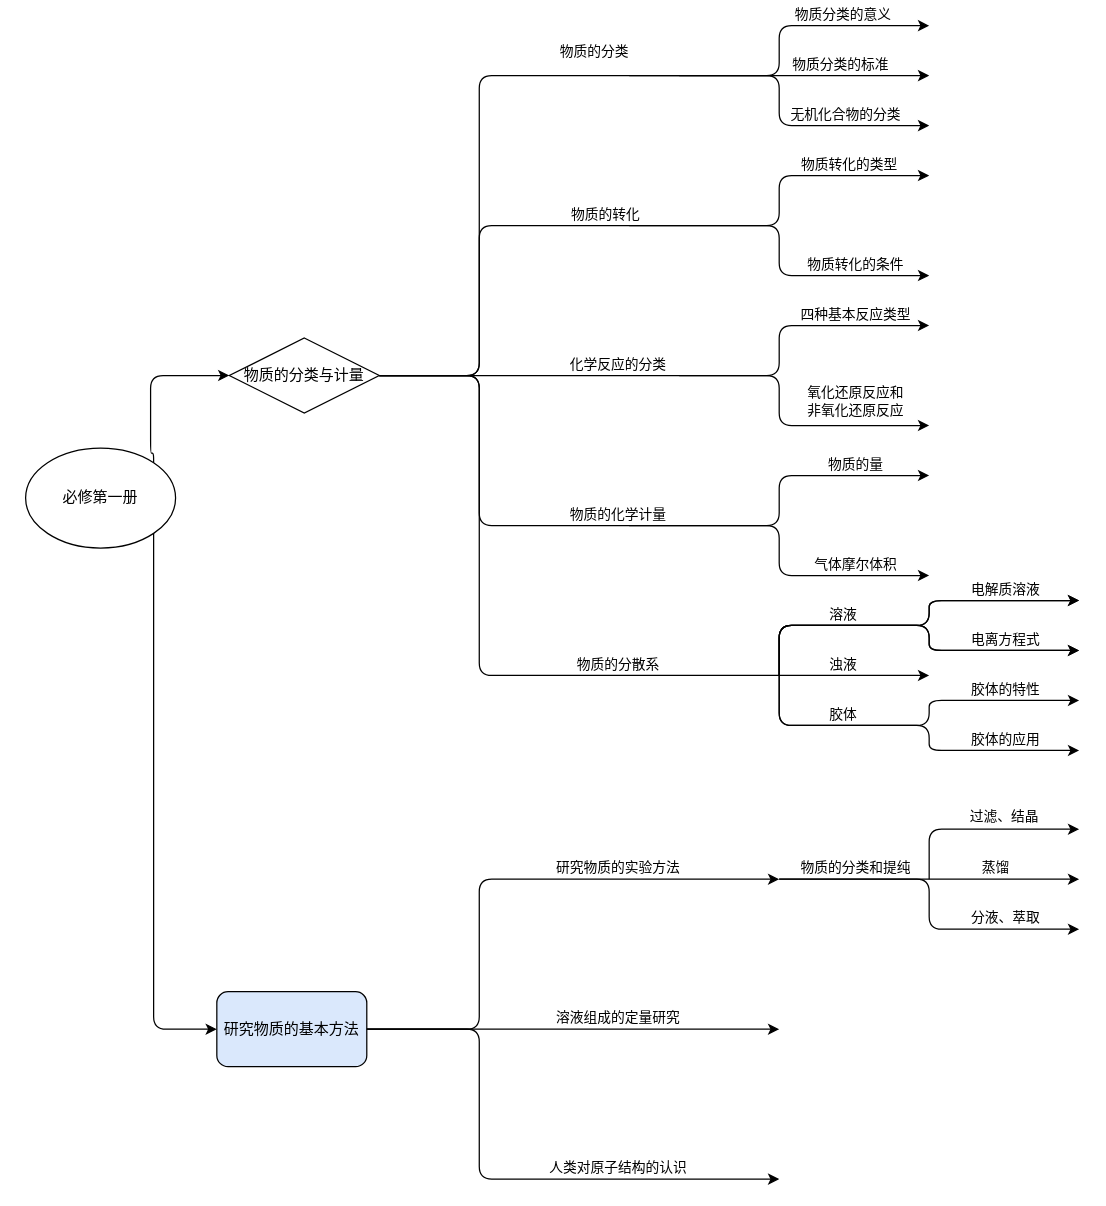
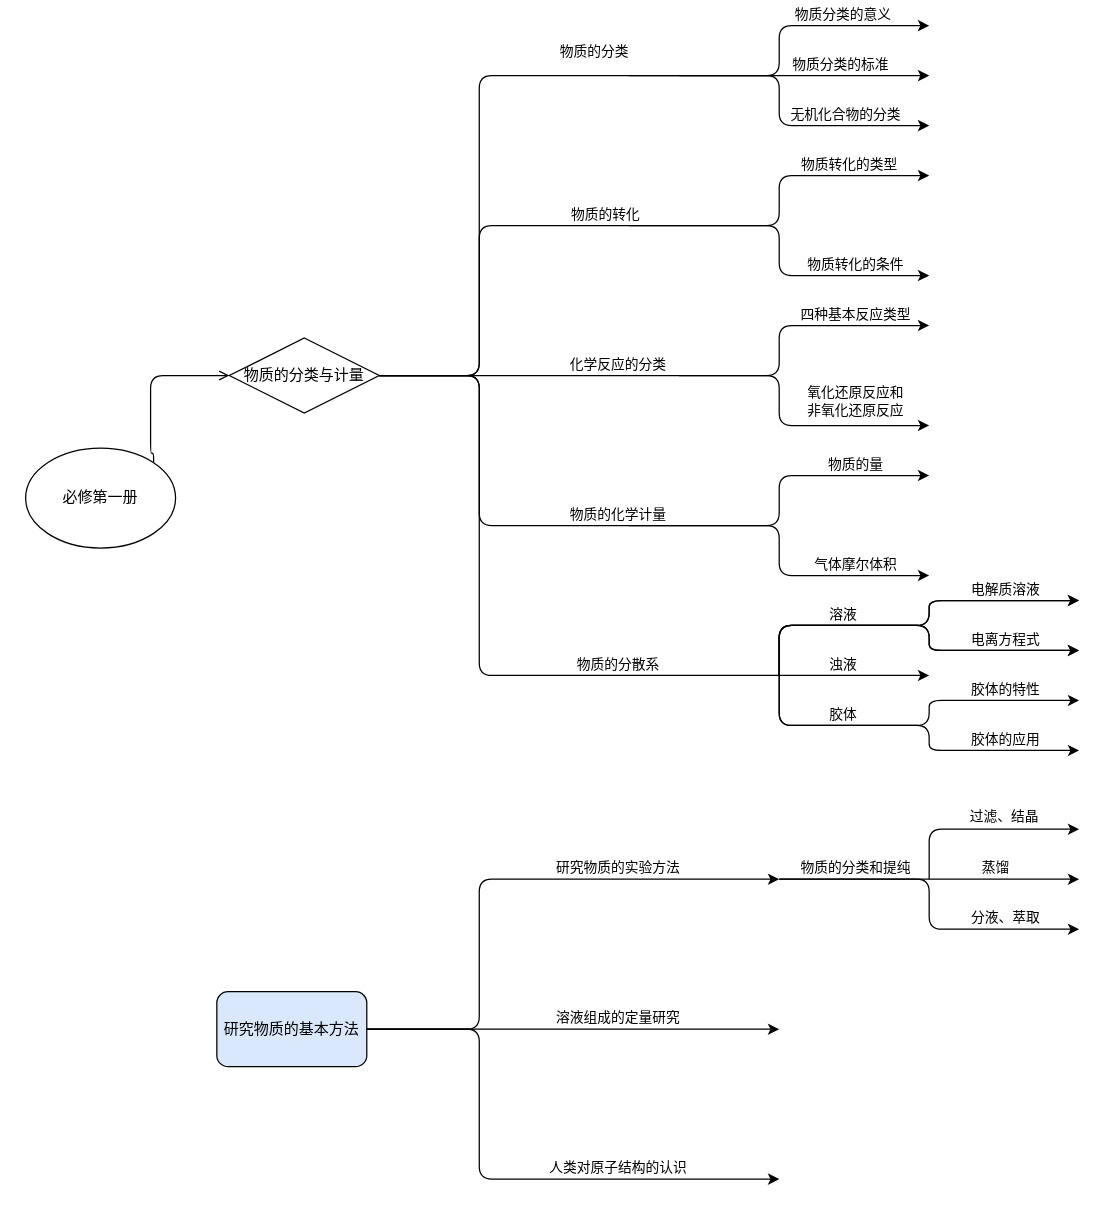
(219, 376) -> (221, 376)
(154, 803) -> none
